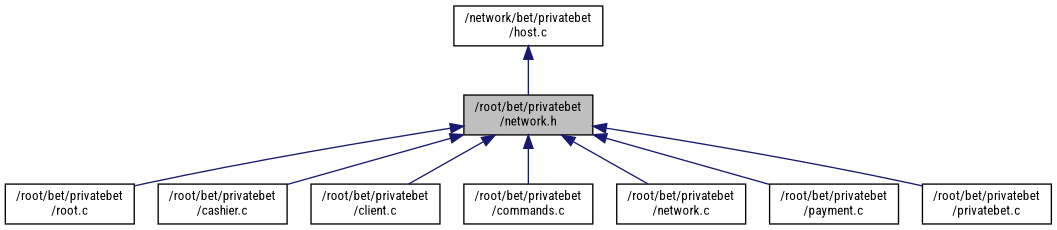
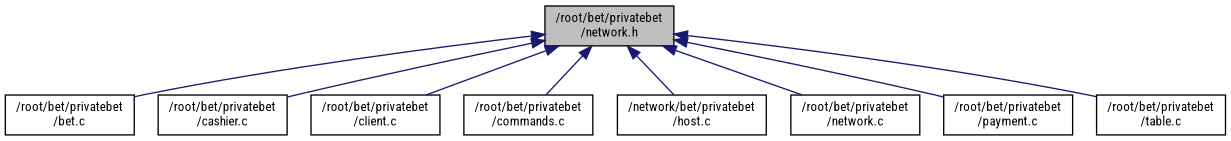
(528, 77) -> (655, 75)
(70, 204) -> (70, 115)
(987, 204) -> (1161, 115)
